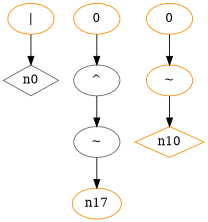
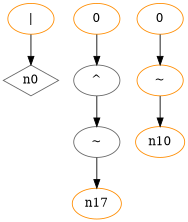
(170, 142) -> (160, 142)
